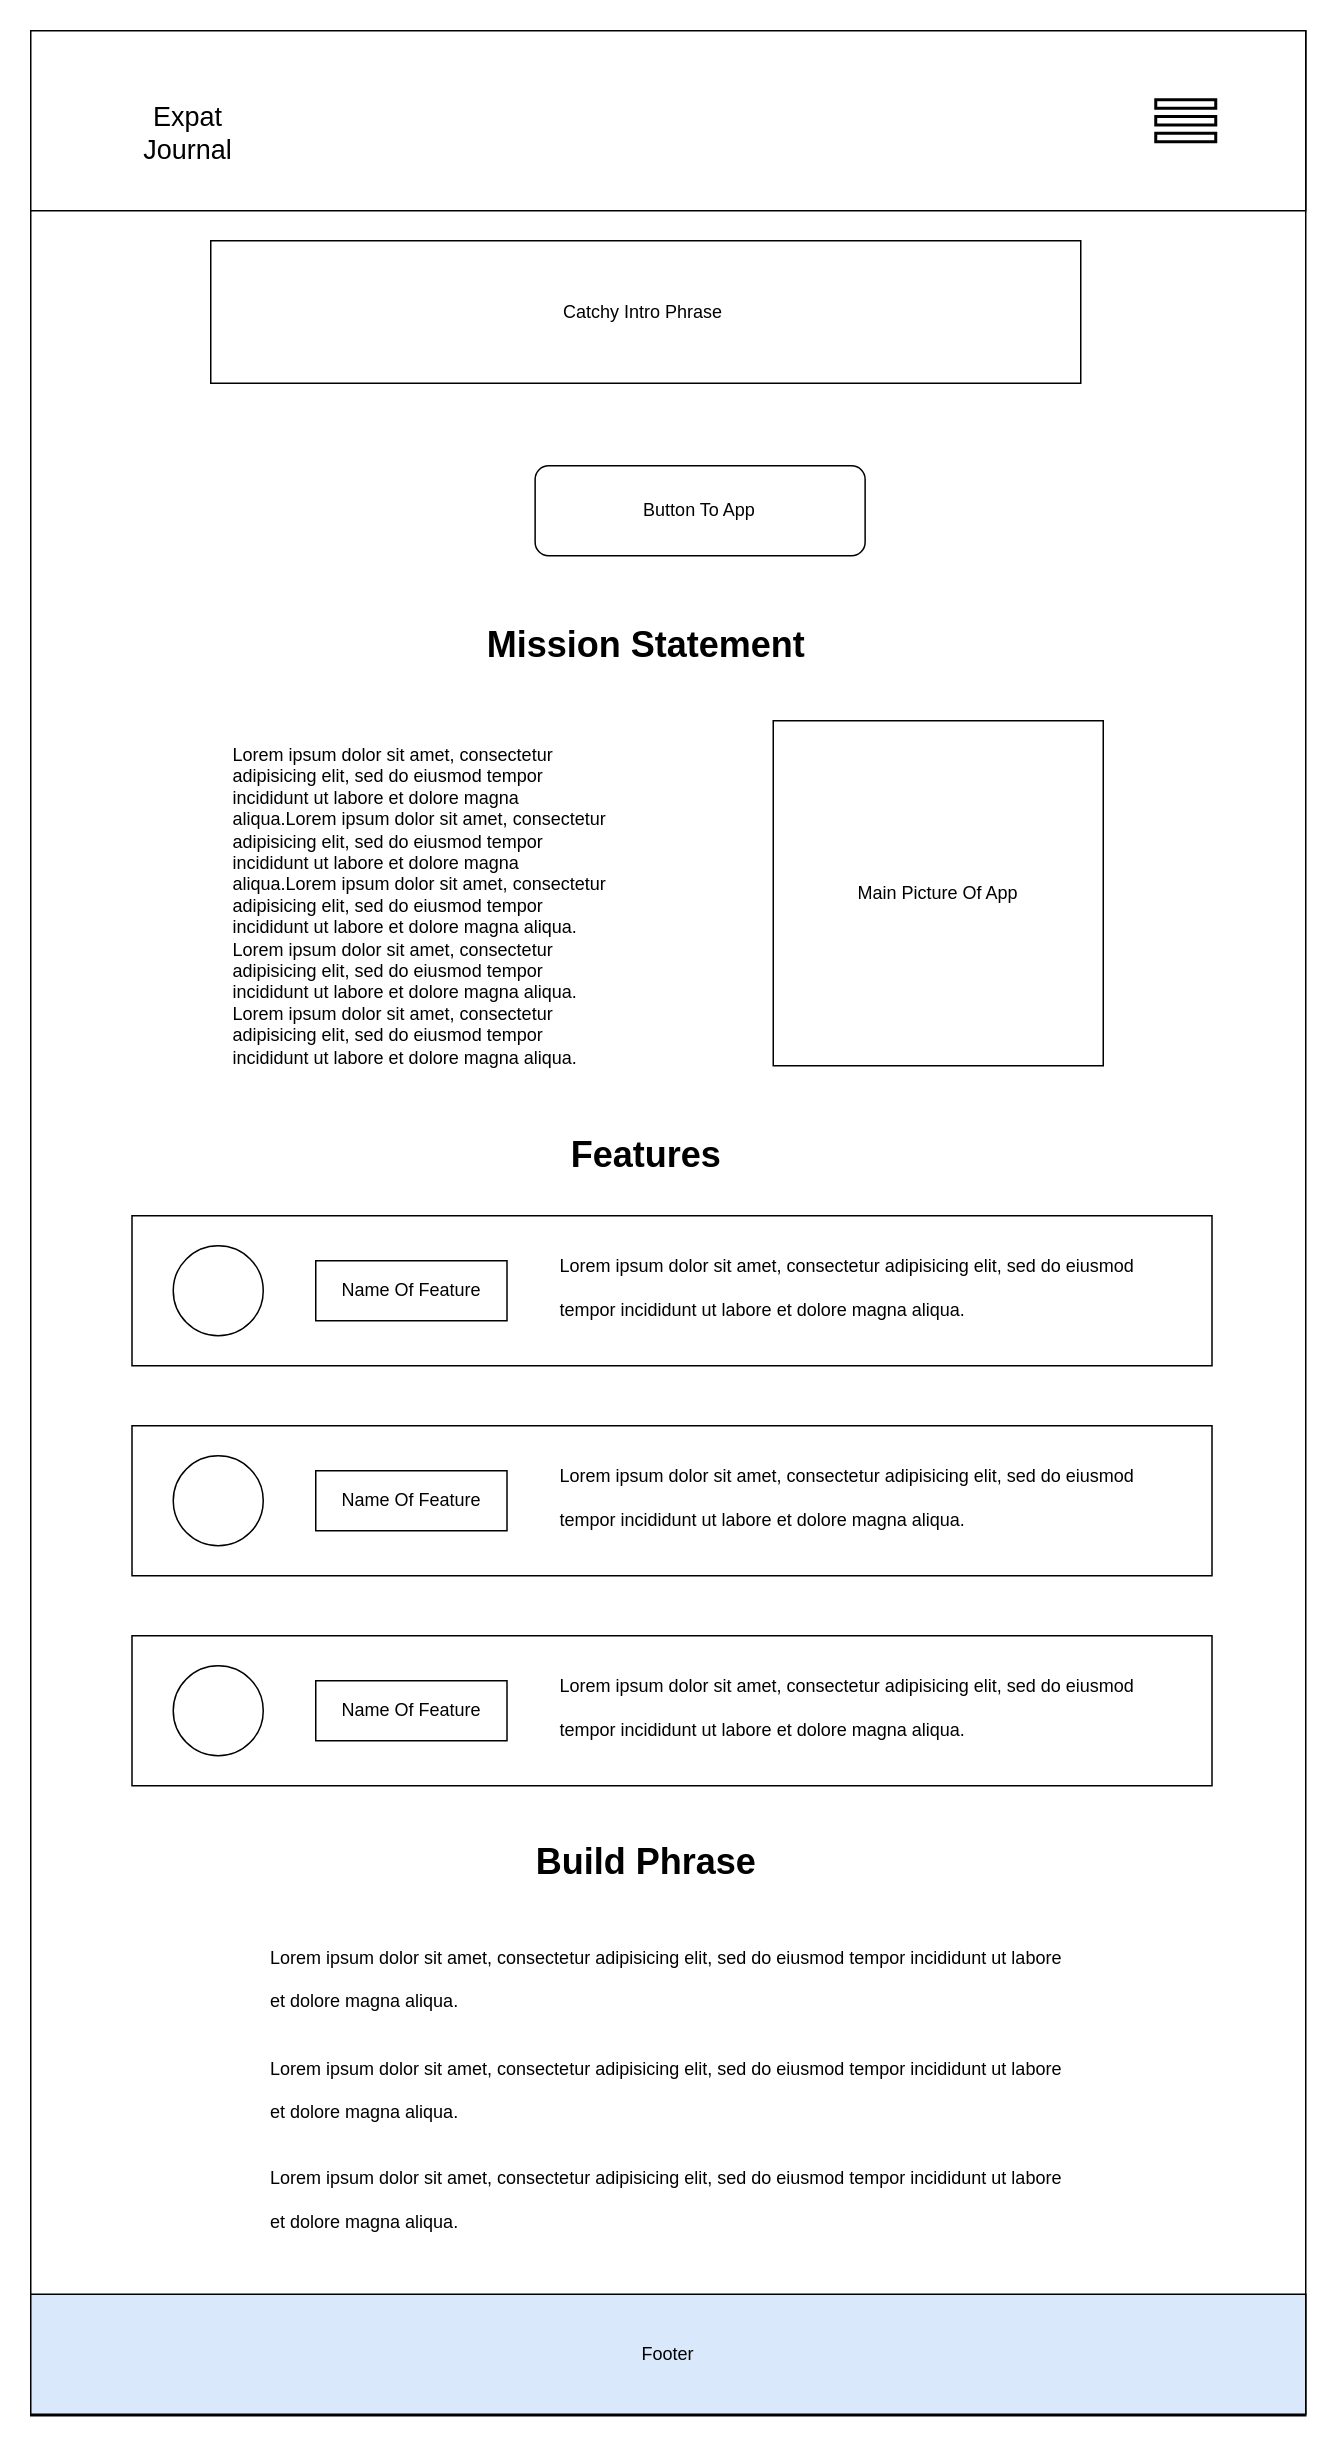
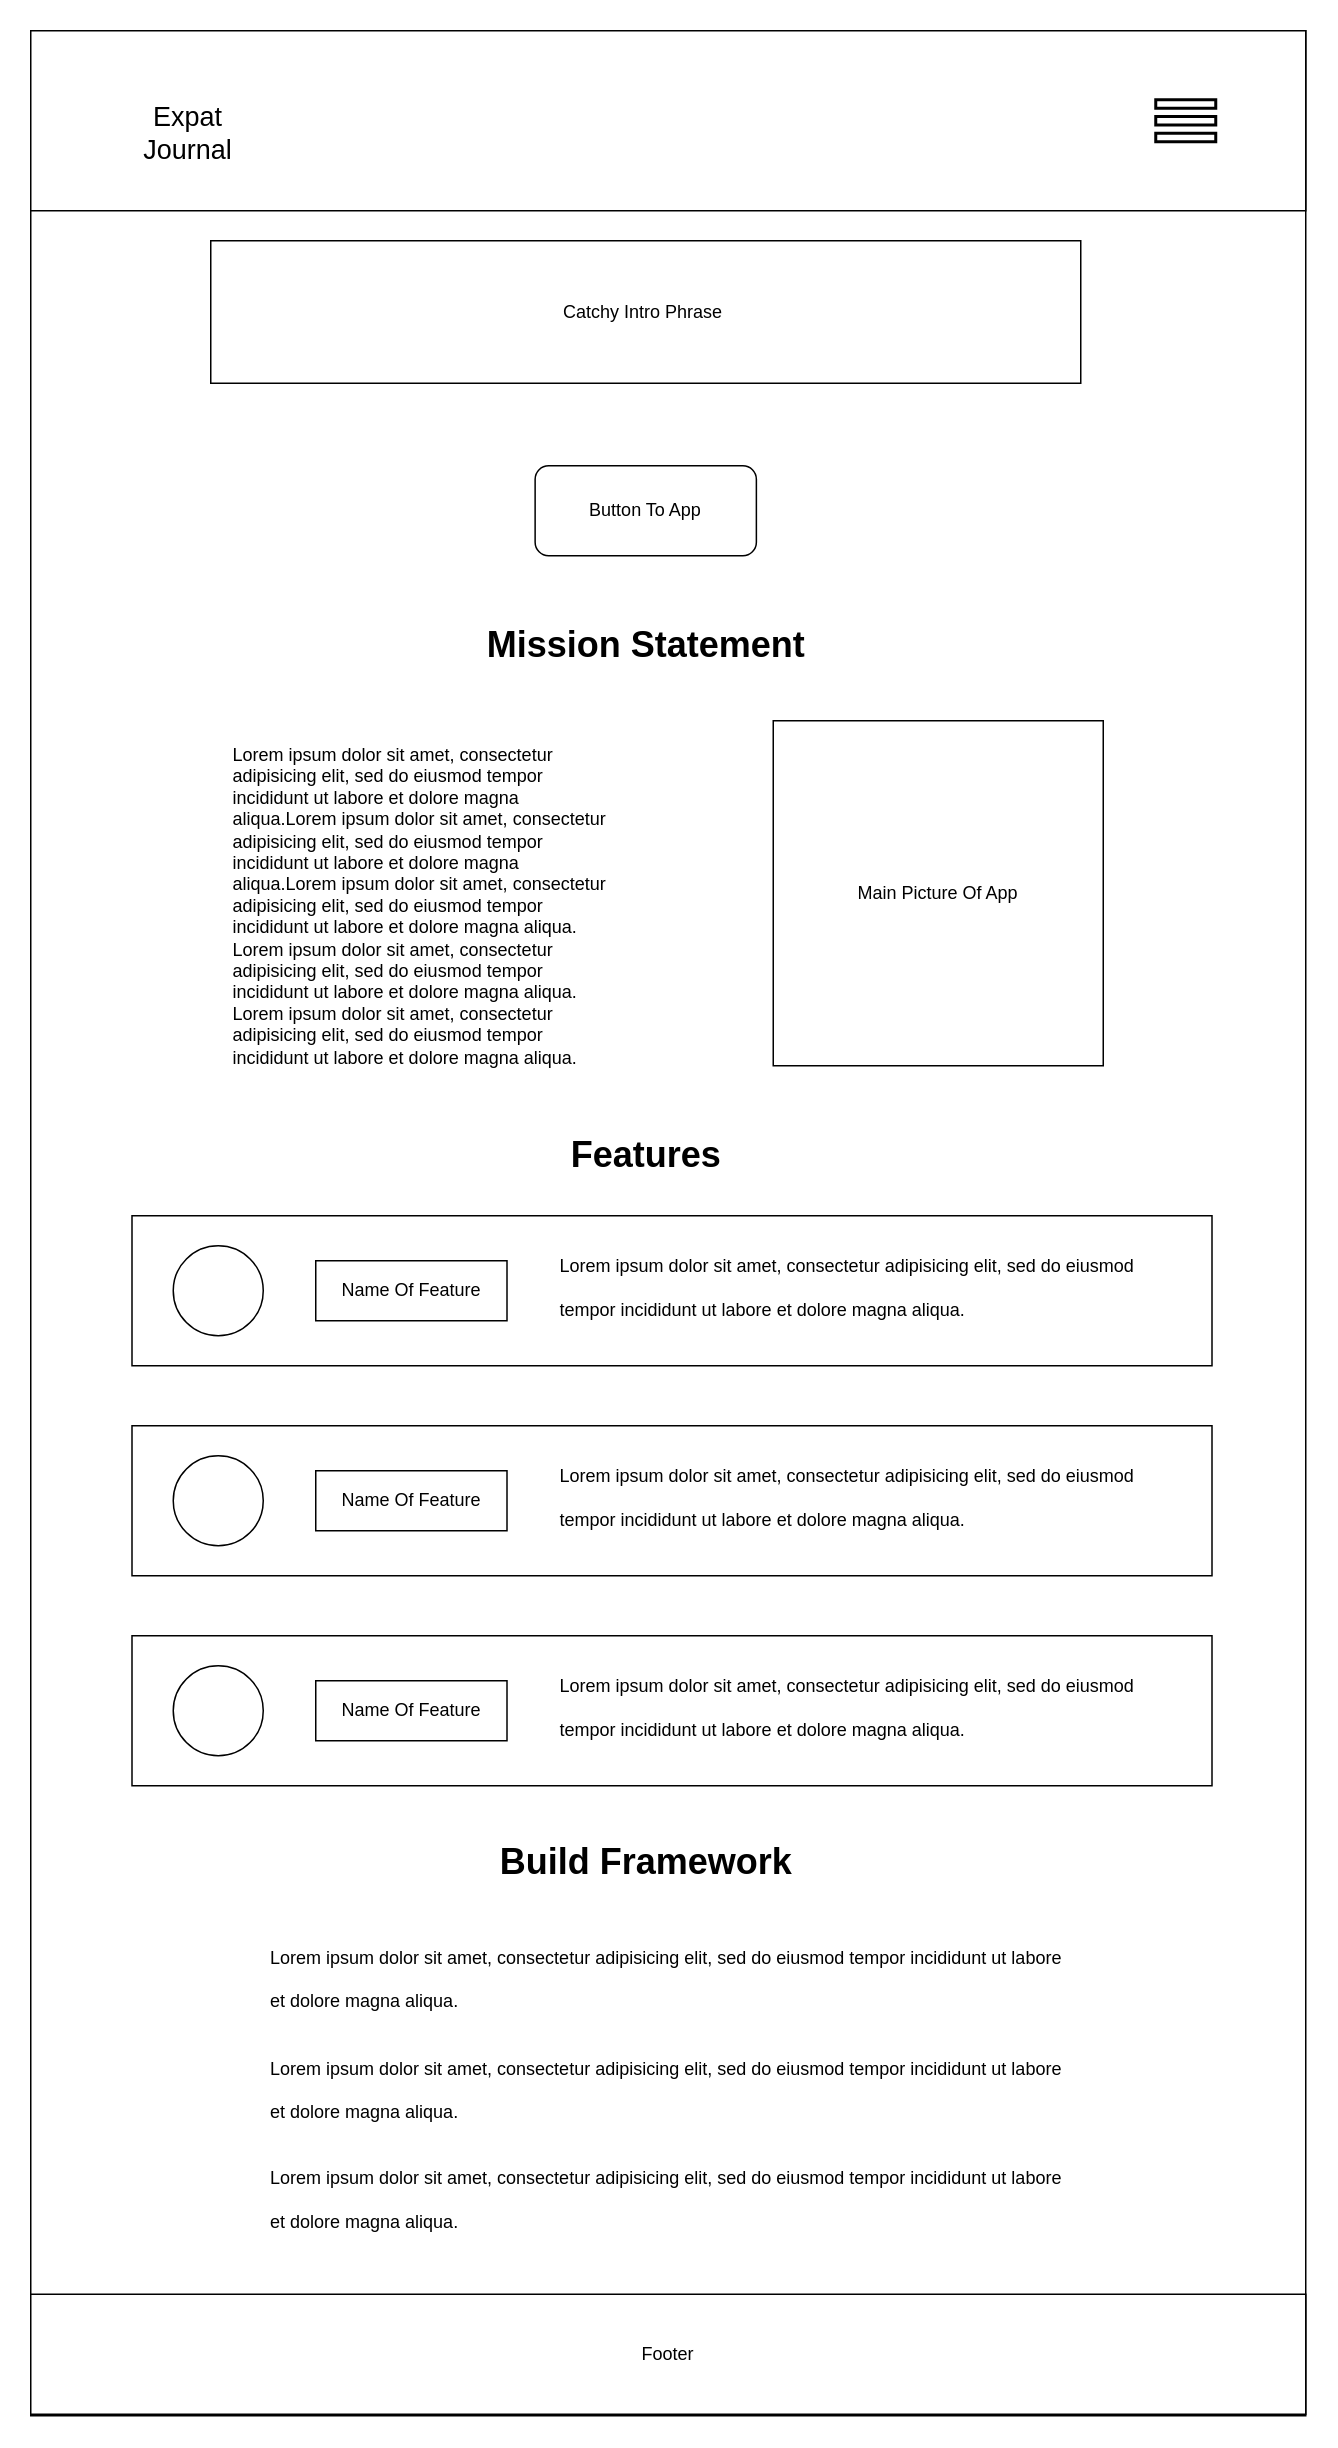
(700, 511) -> (646, 511)
(647, 1828) -> (647, 1828)
(668, 2354) -> (668, 2354)
